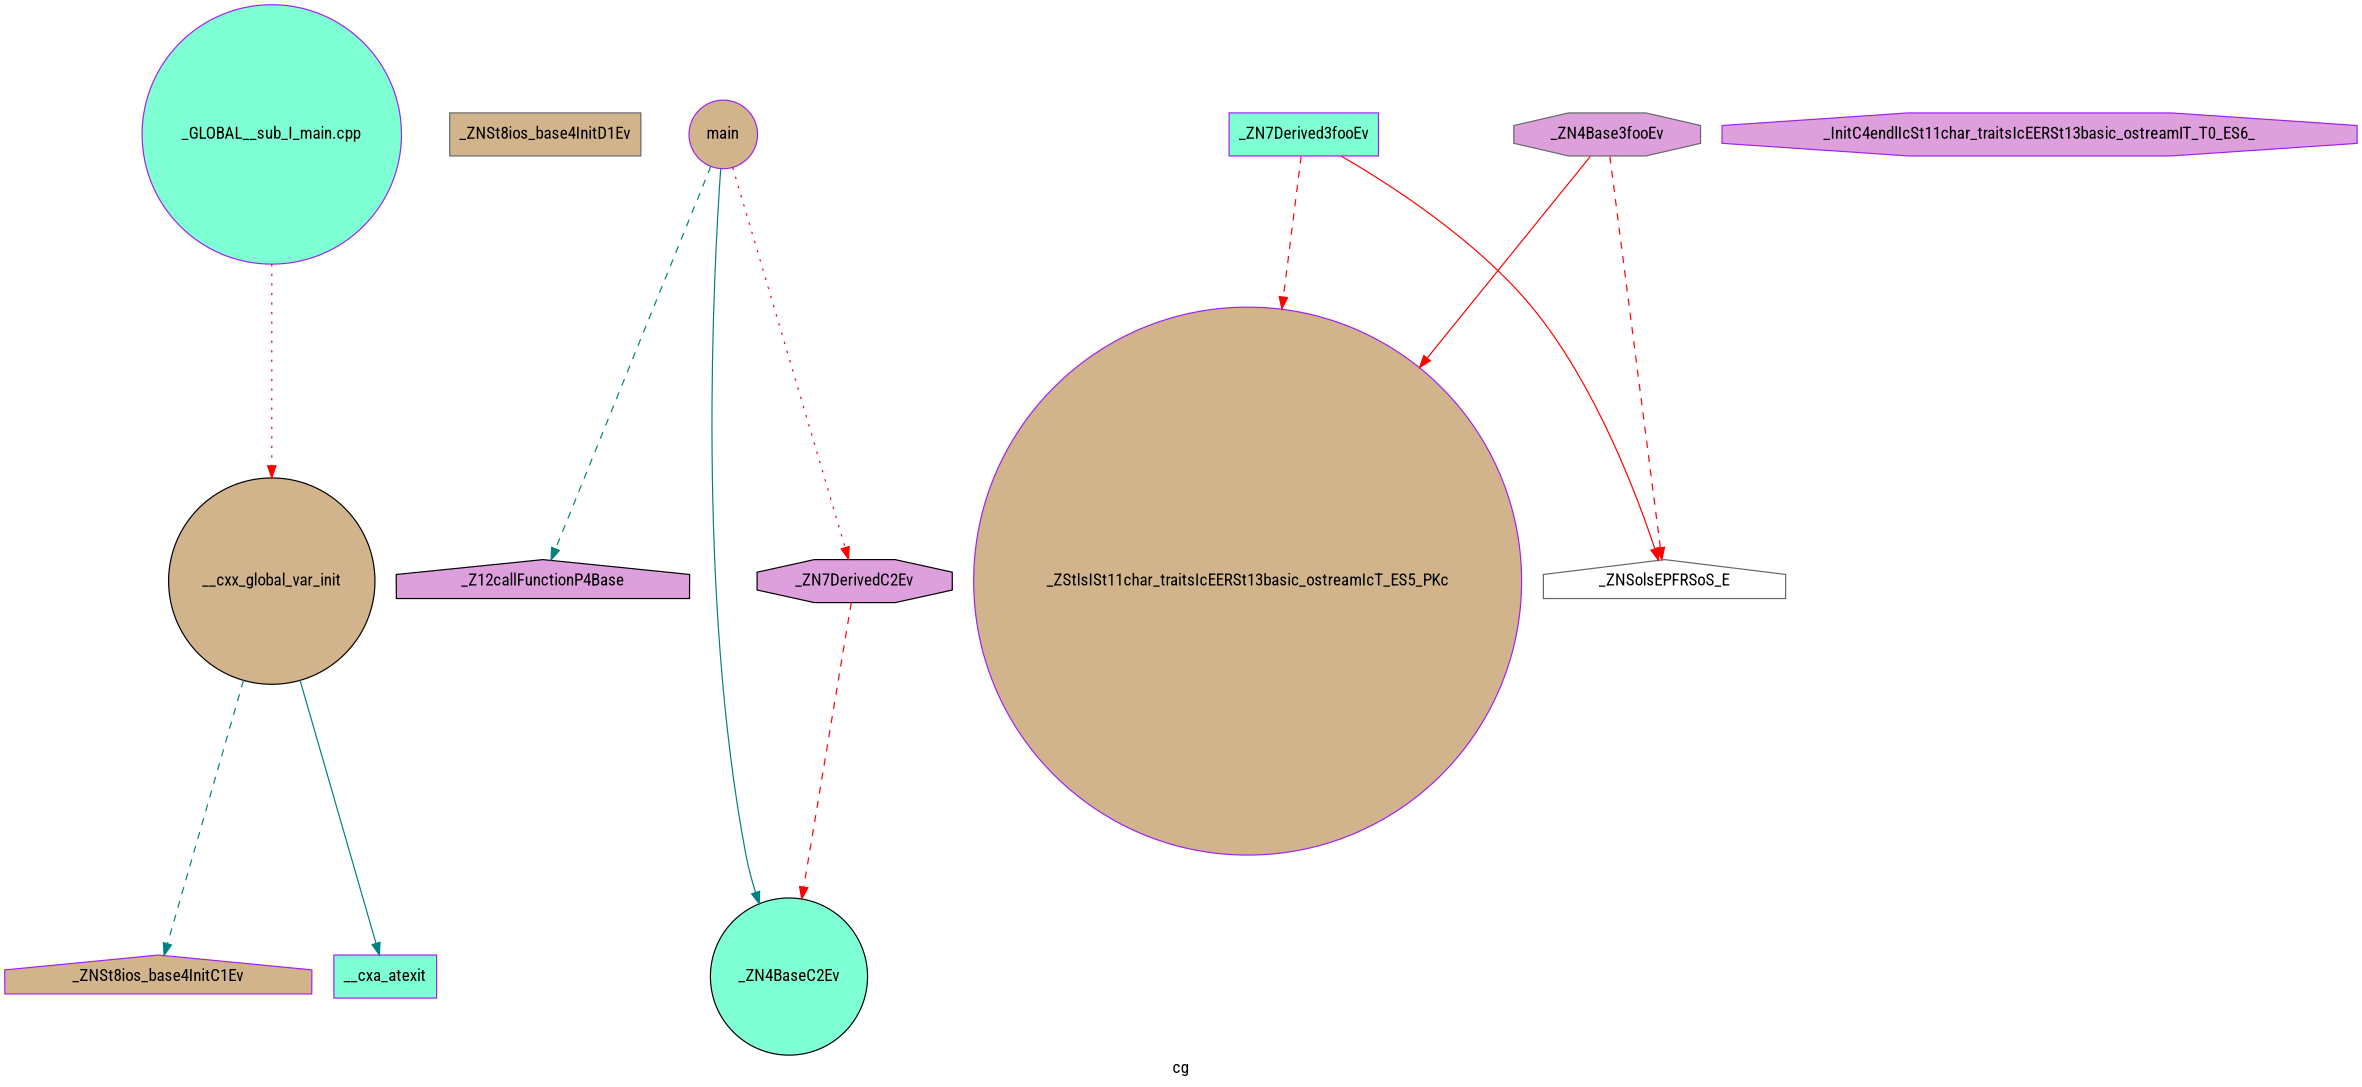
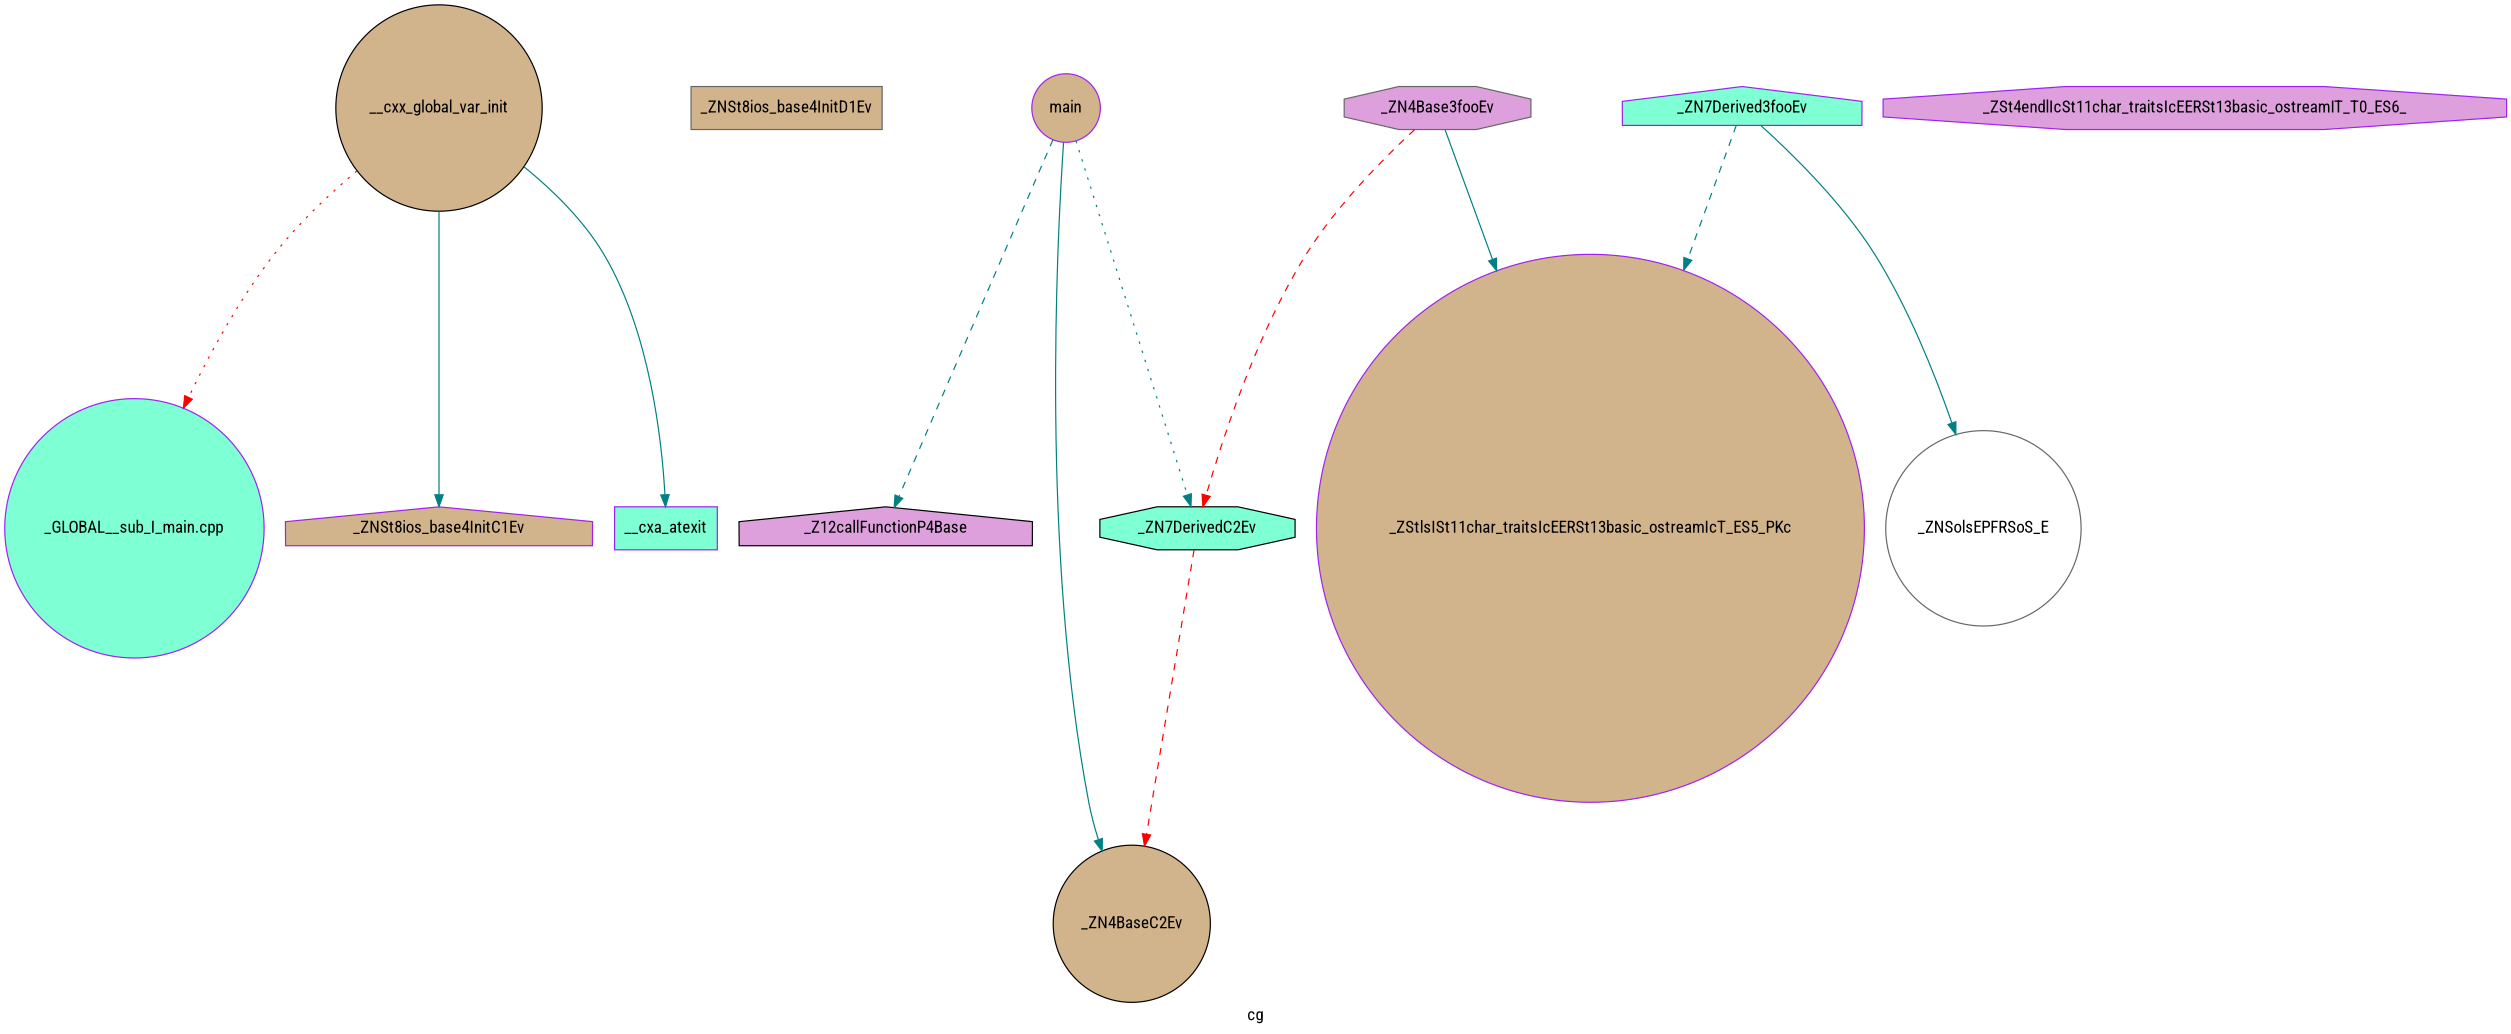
(1304, 134) -> (1742, 108)
(2040, 134) -> (2195, 108)
(1292, 227) -> (1712, 192)
(1509, 257) -> (1469, 195)
(1540, 318) -> (1878, 260)
(1635, 352) -> (1283, 296)
(789, 358) -> (1132, 318)
(272, 365) -> (260, 274)
(855, 581) -> (1197, 528)
(1664, 581) -> (1983, 528)
(205, 812) -> (439, 353)
(789, 977) -> (1132, 924)
